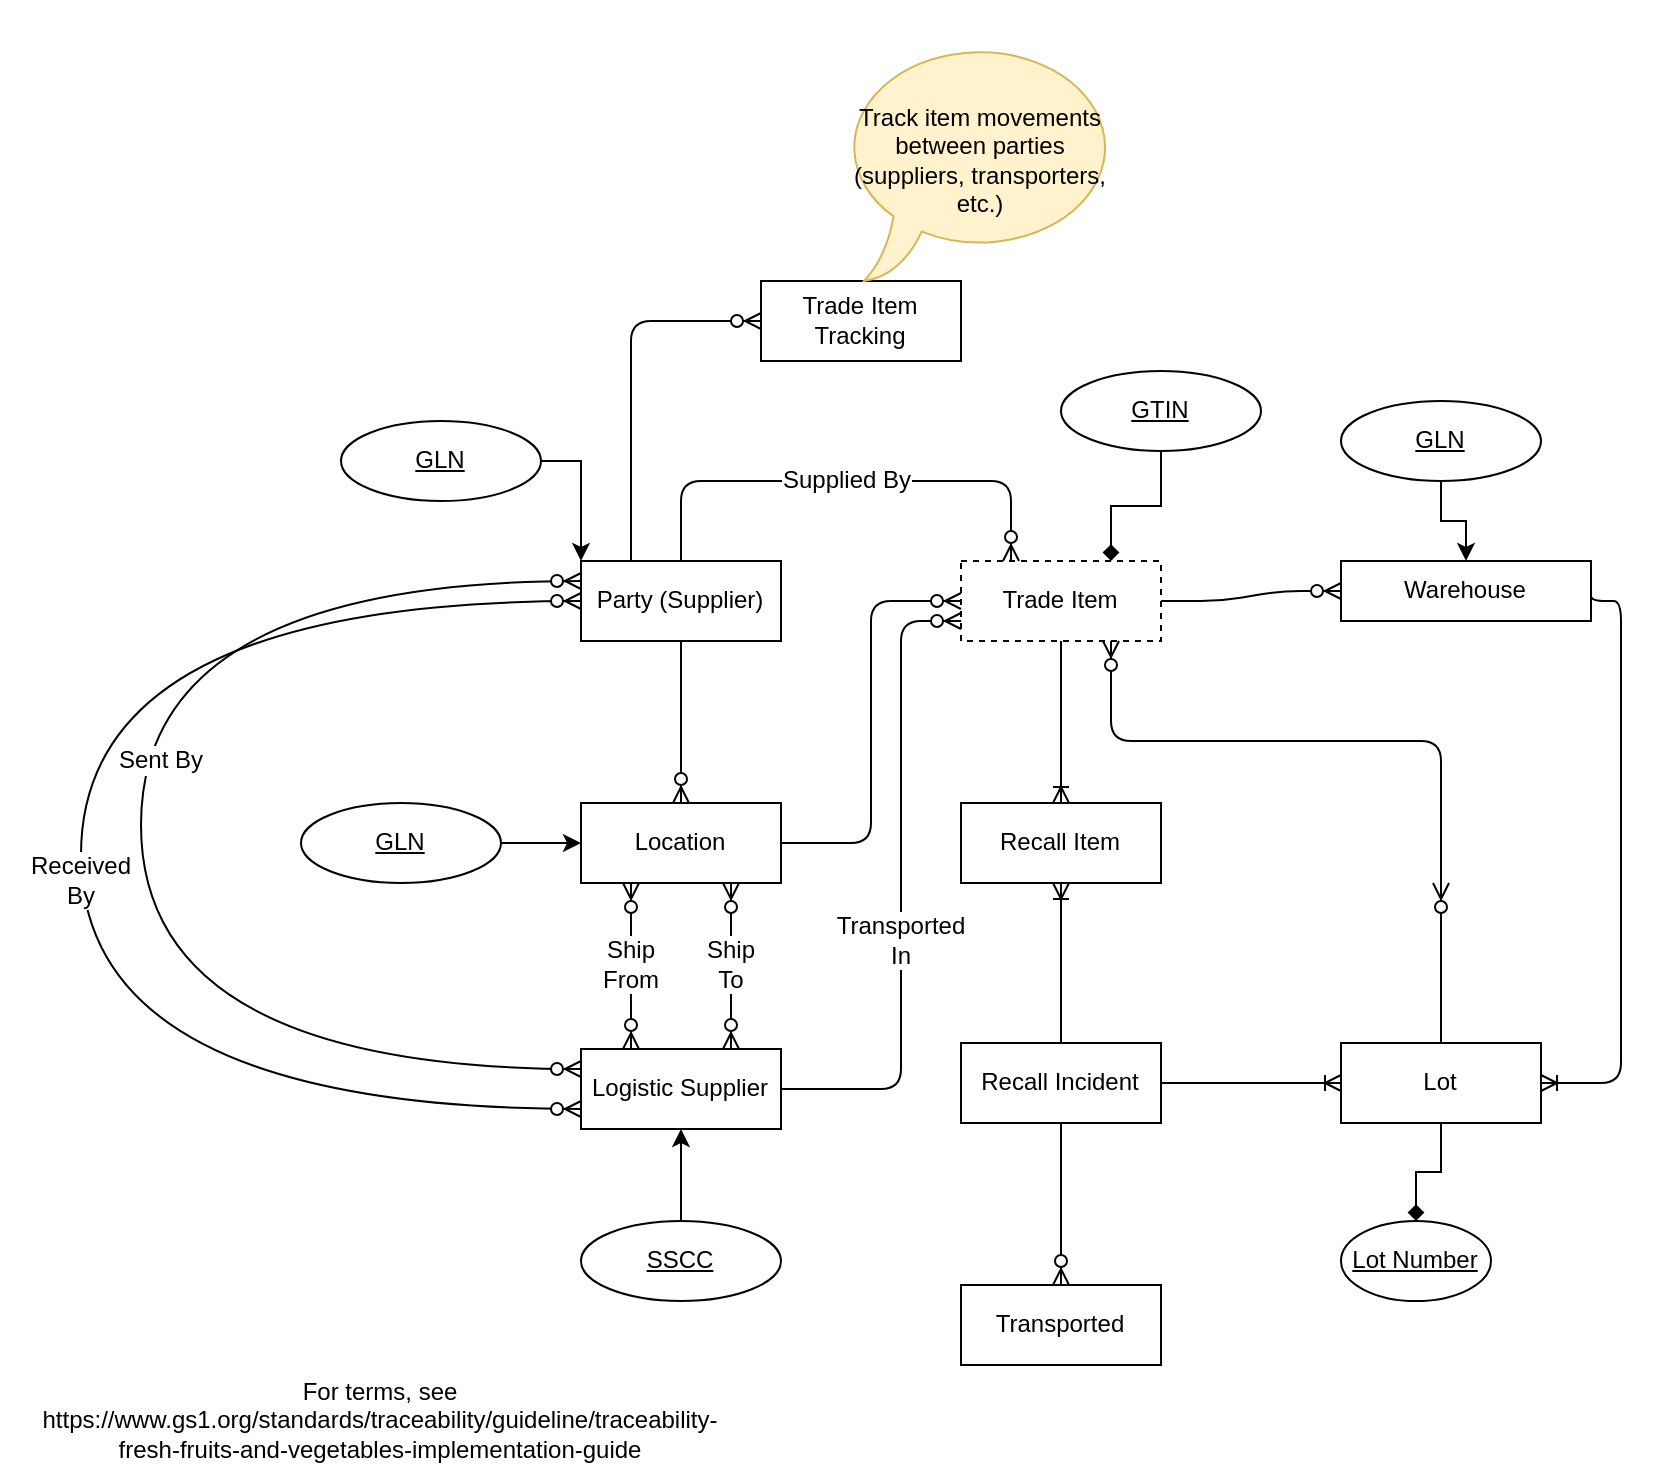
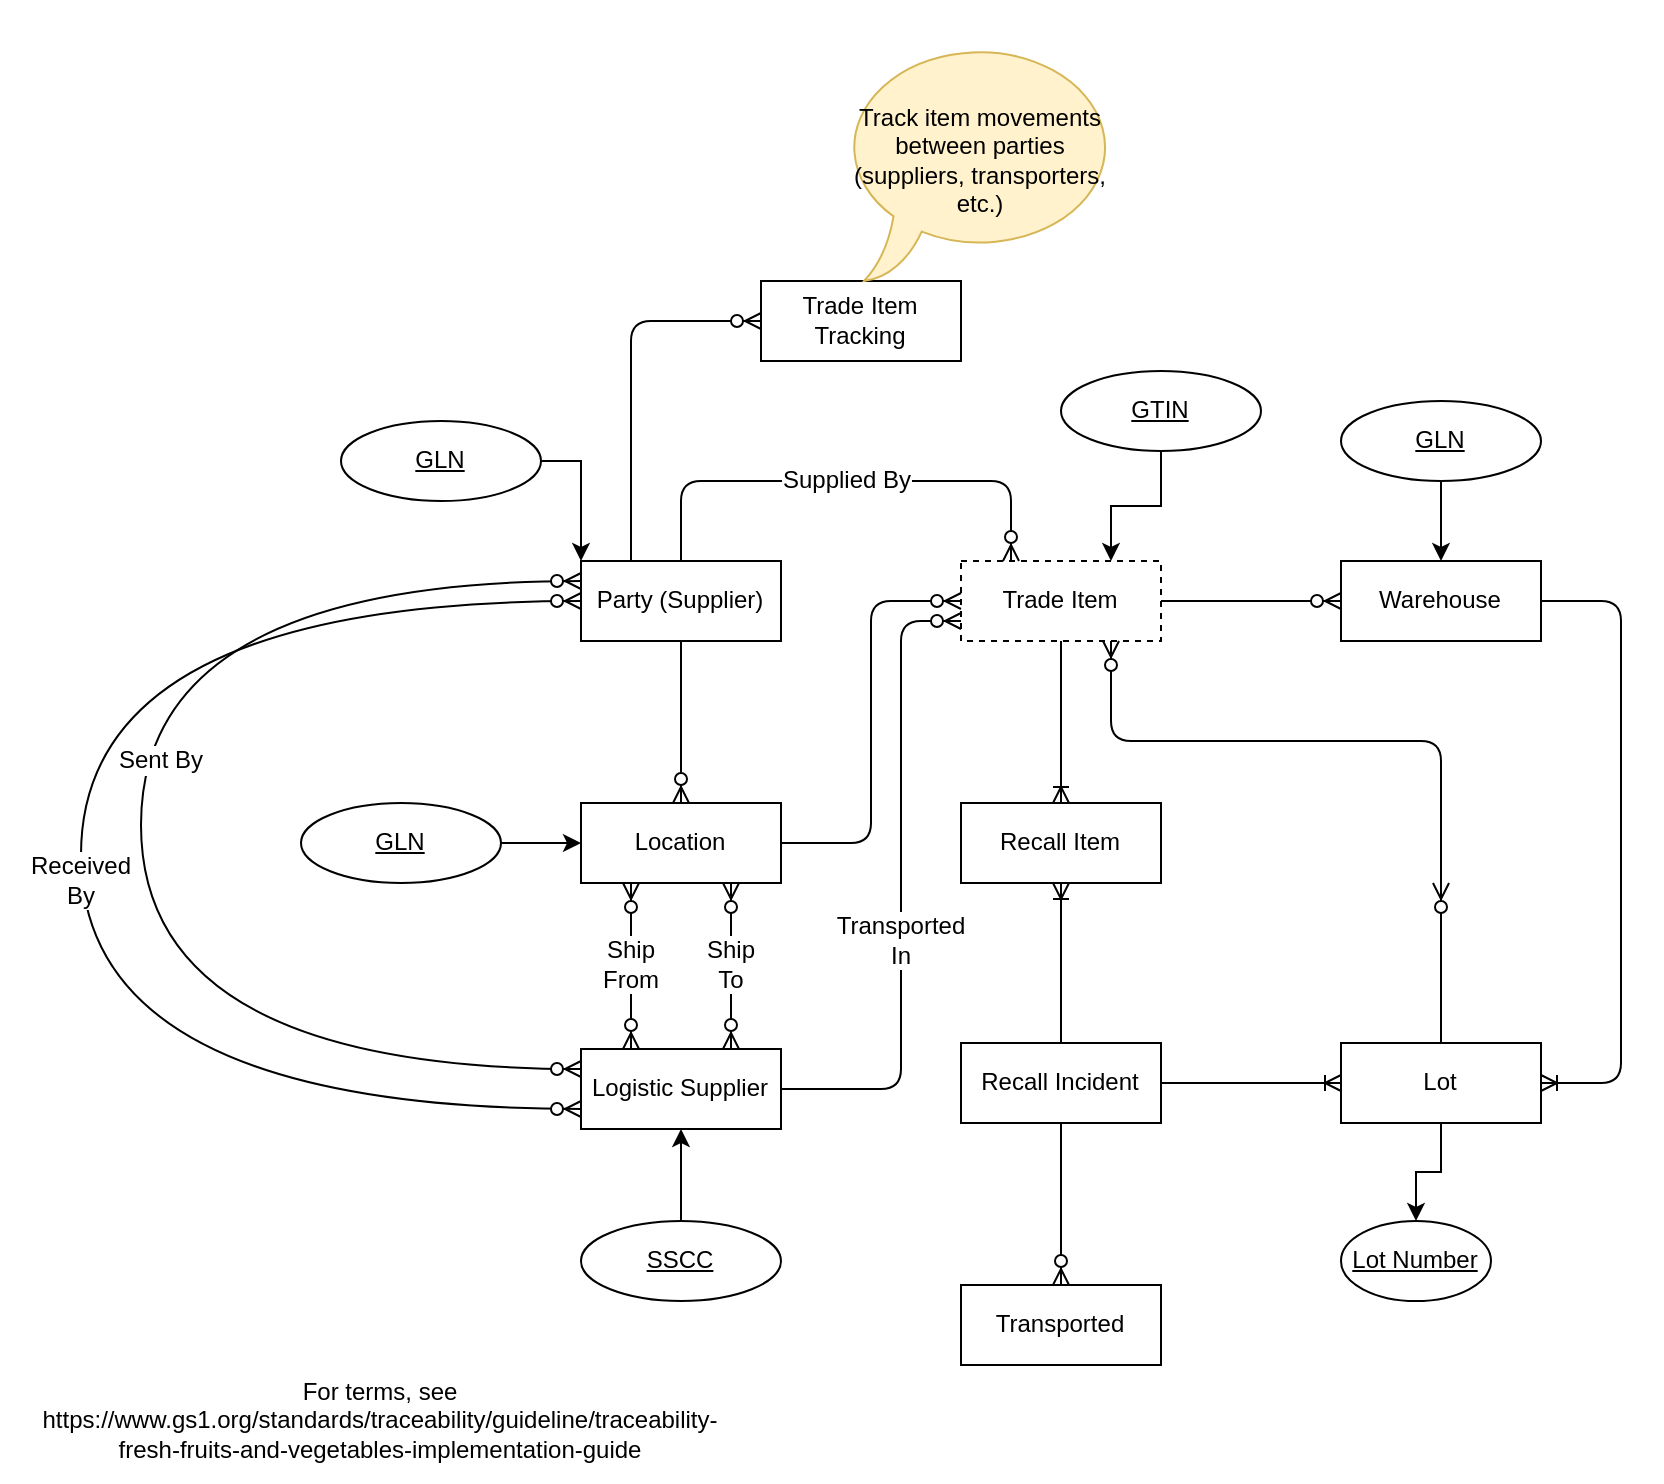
(1111, 545) -> (1111, 546)
(1466, 591) -> (1441, 601)
(1416, 1205) -> (1416, 1206)
